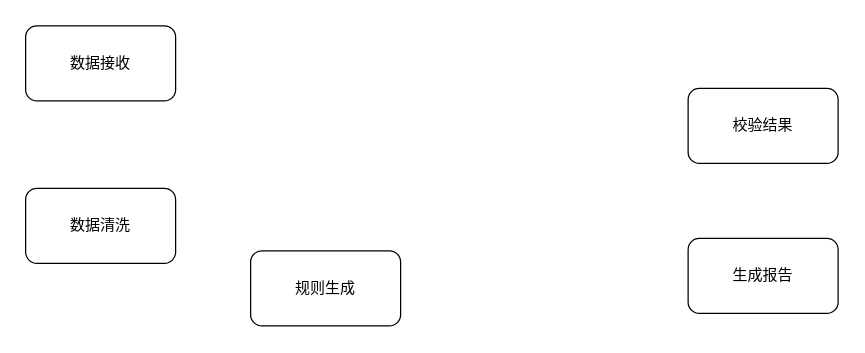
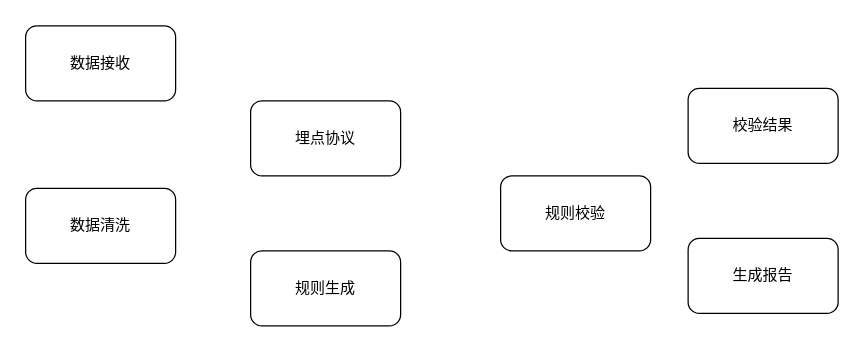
none -> (326, 138)
none -> (576, 213)
